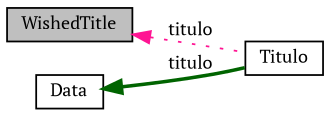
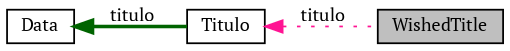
(197, 45) -> (330, 26)
